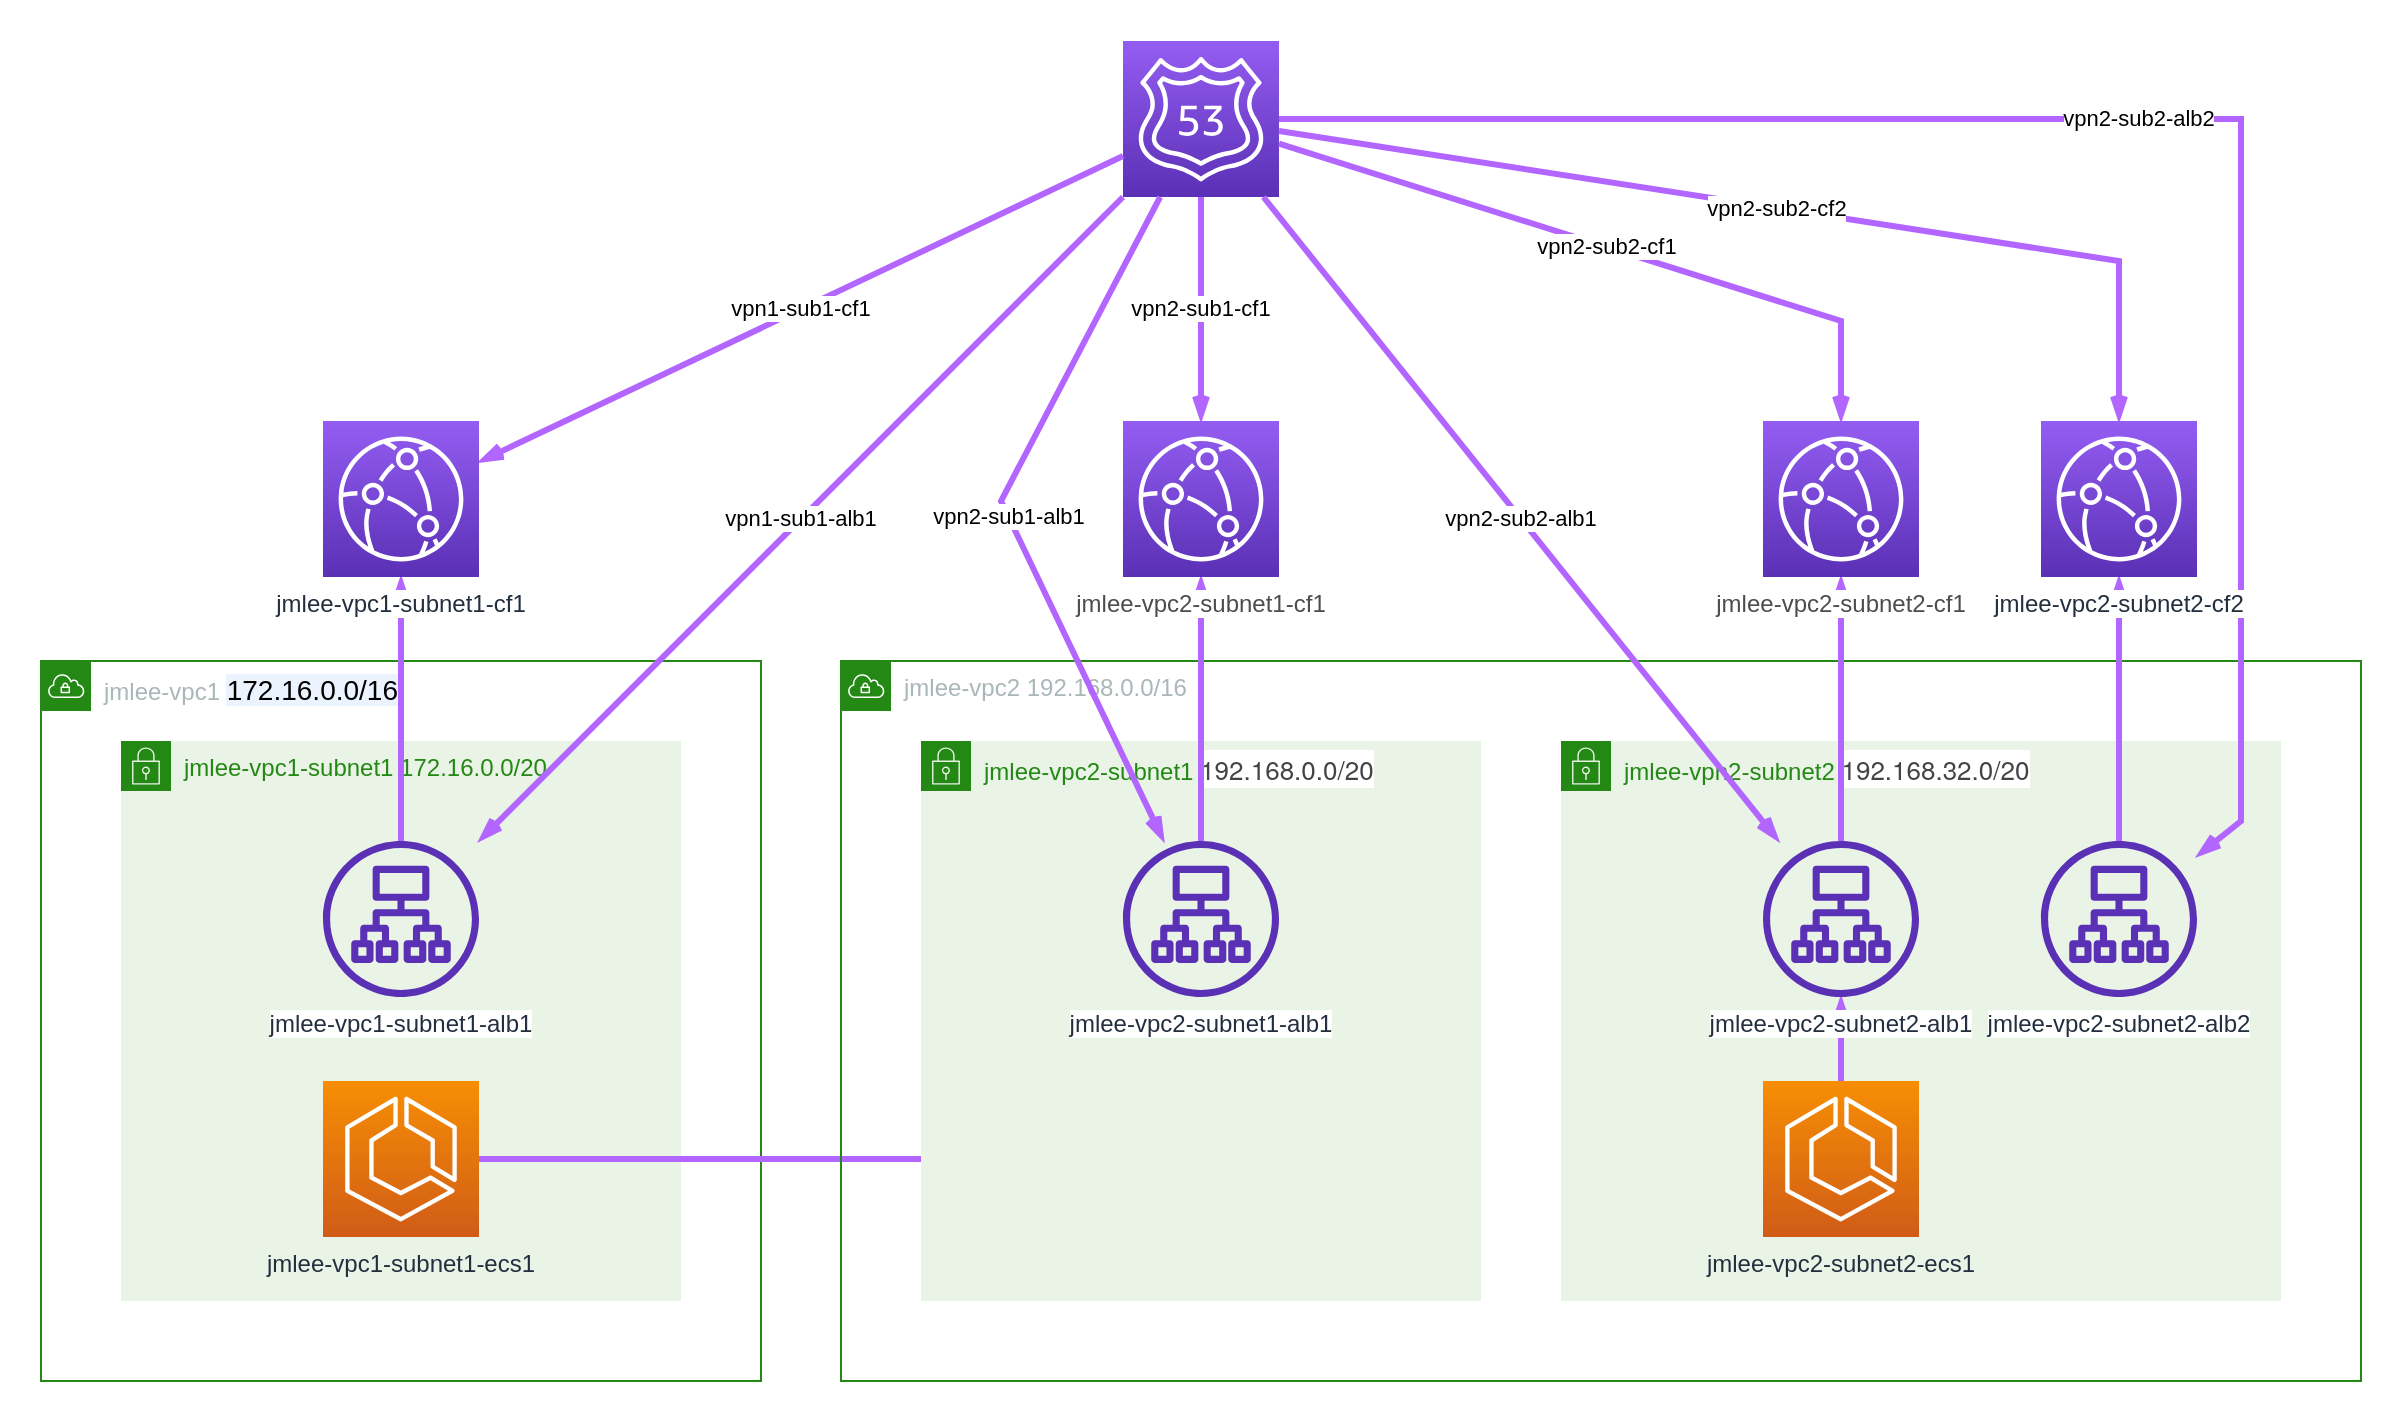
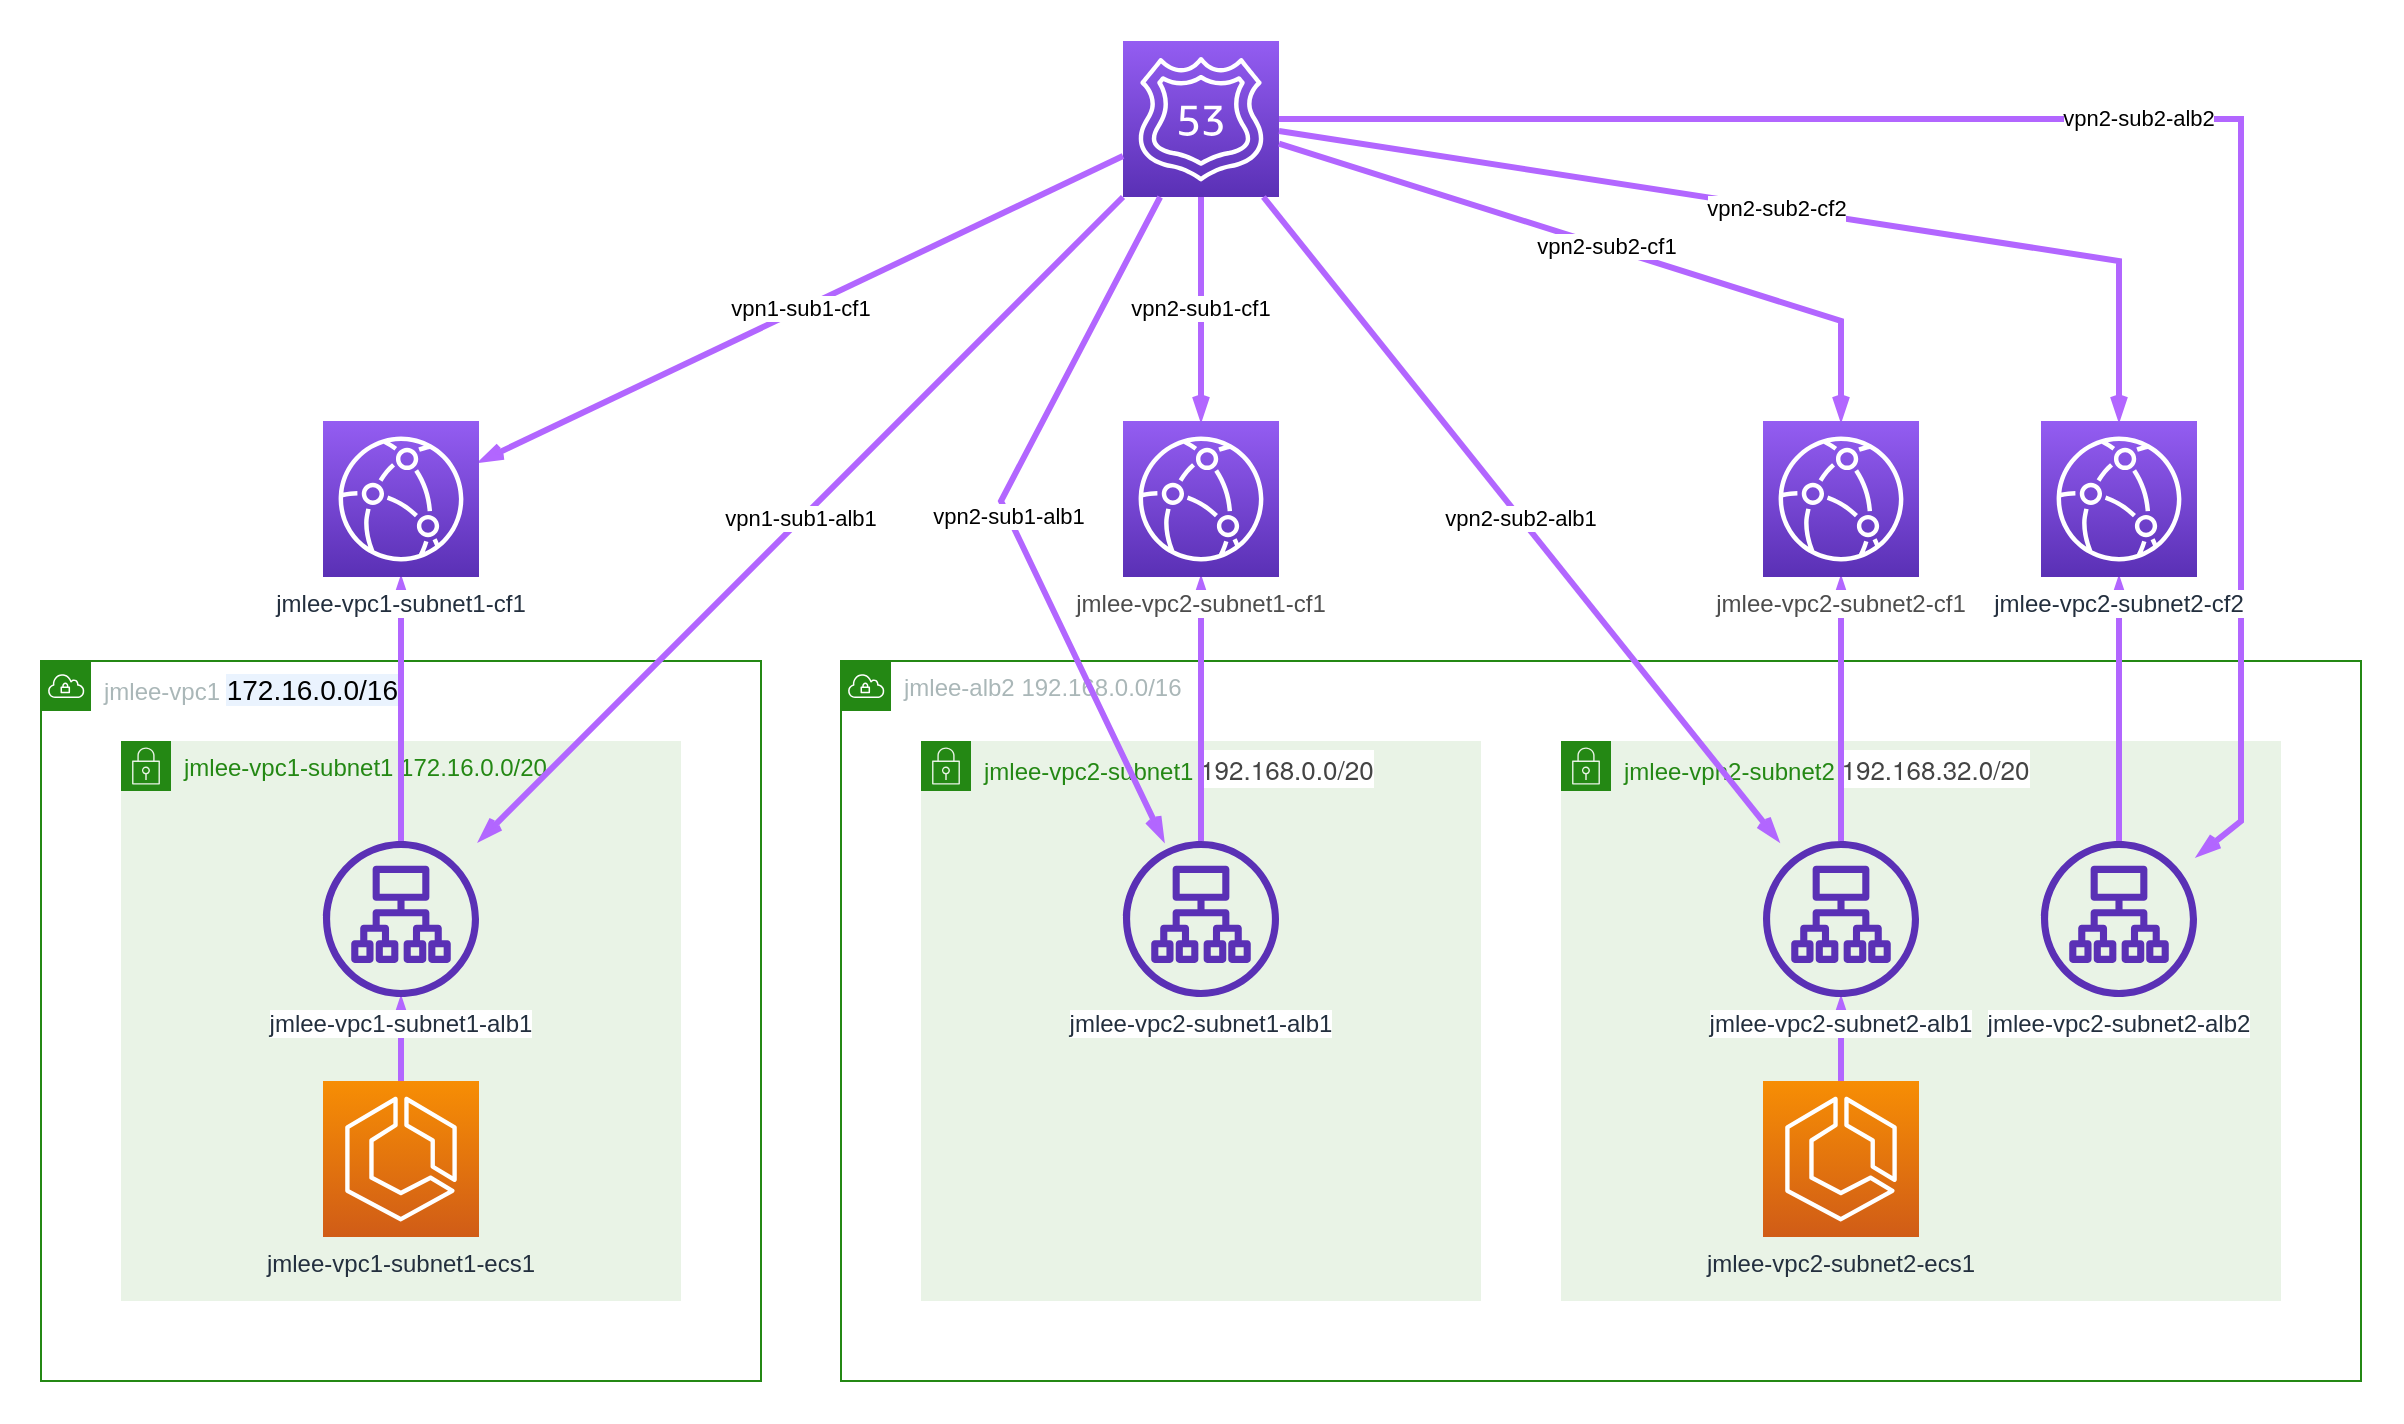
(1061, 689) -> (1057, 689)
(700, 1159) -> (401, 1059)
